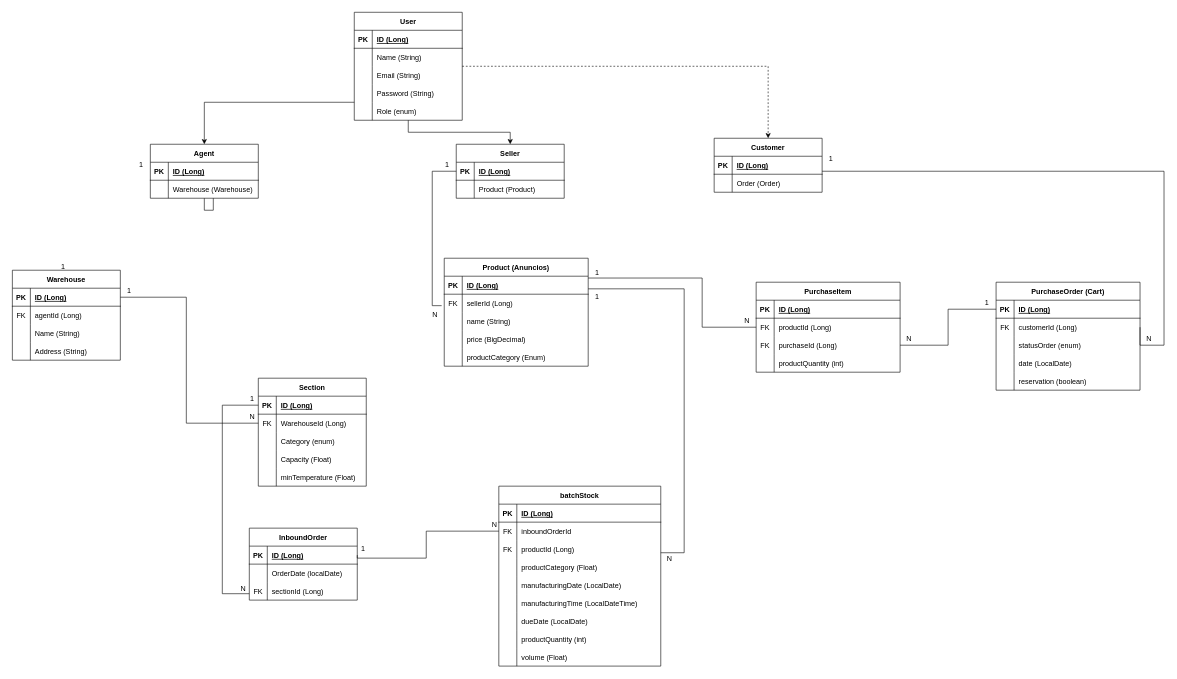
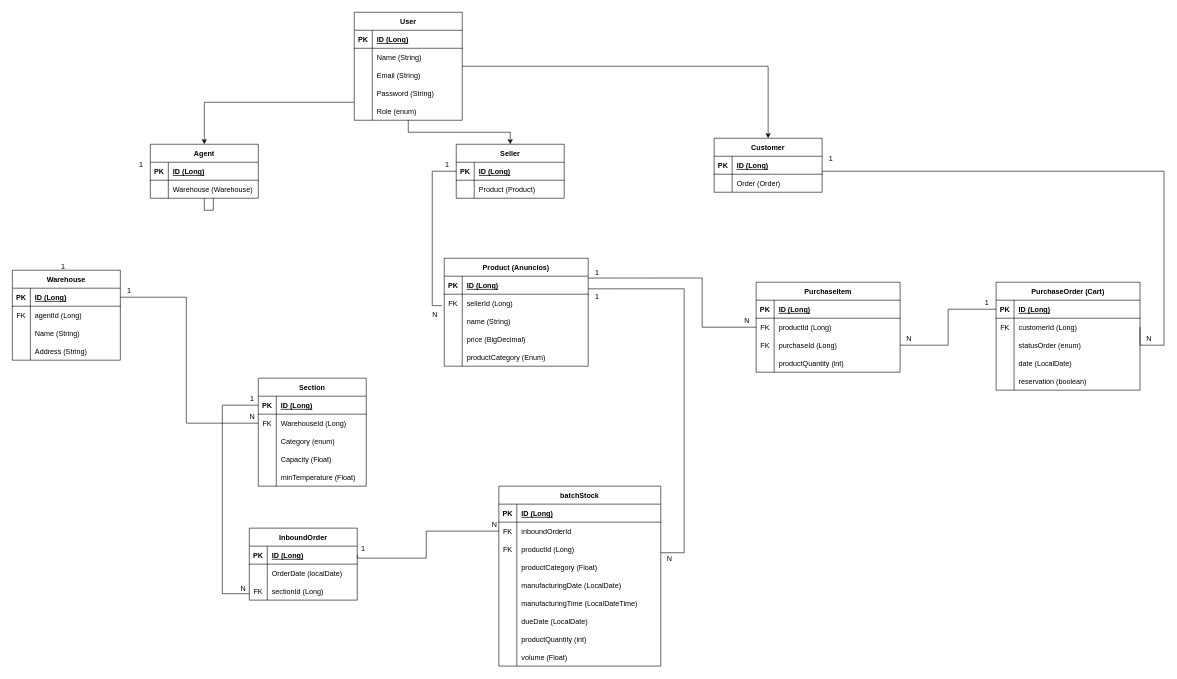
(650, 66) -> (650, 66)
